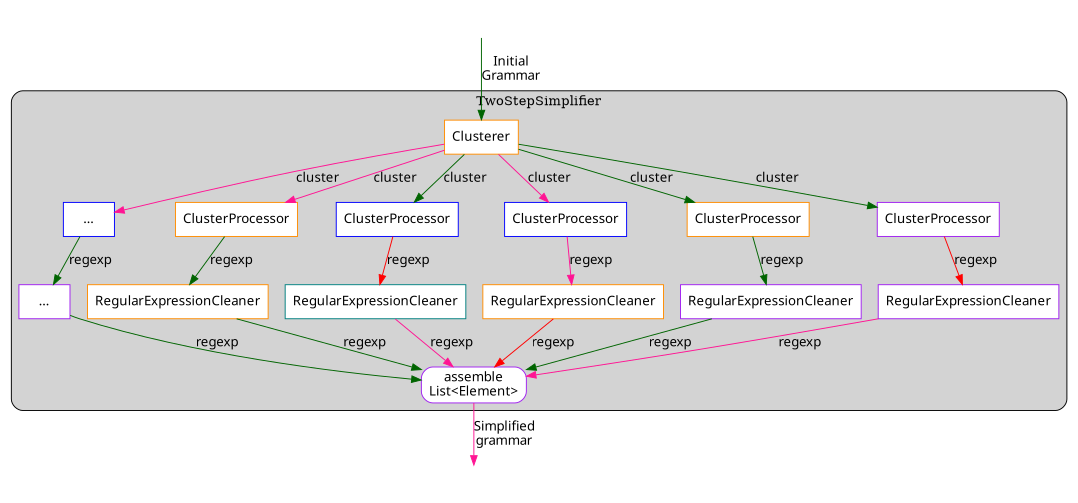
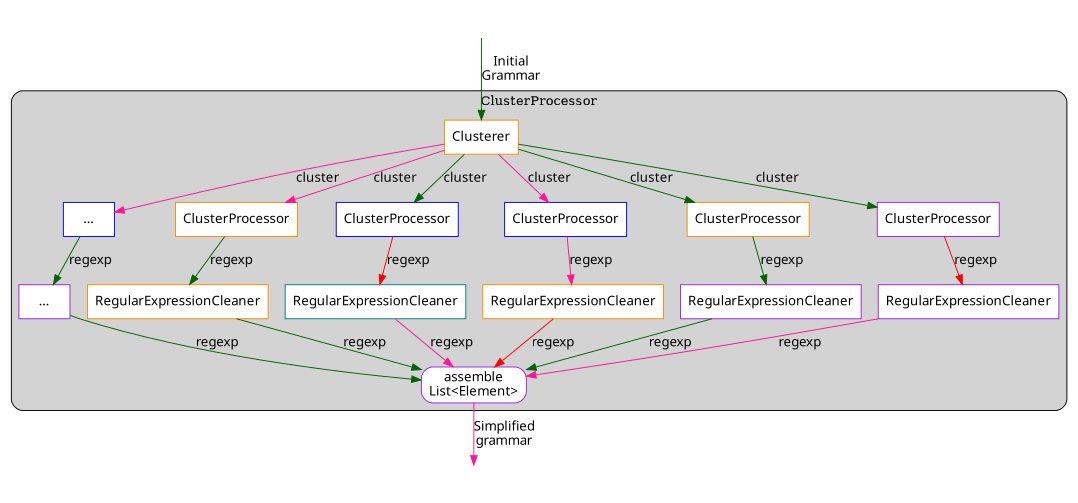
(539, 102) -> (539, 102)
